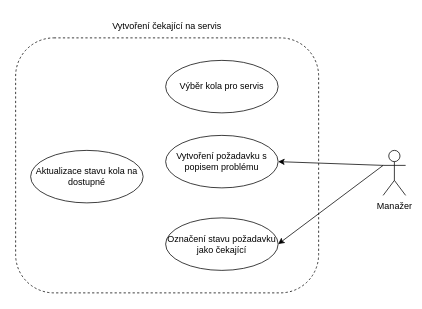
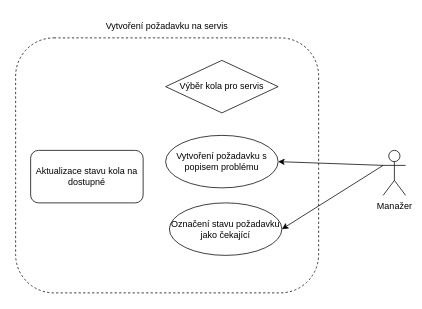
(167, 27) -> (167, 27)
(222, 87) -> (222, 87)
(87, 177) -> (87, 177)
(222, 244) -> (225, 229)
